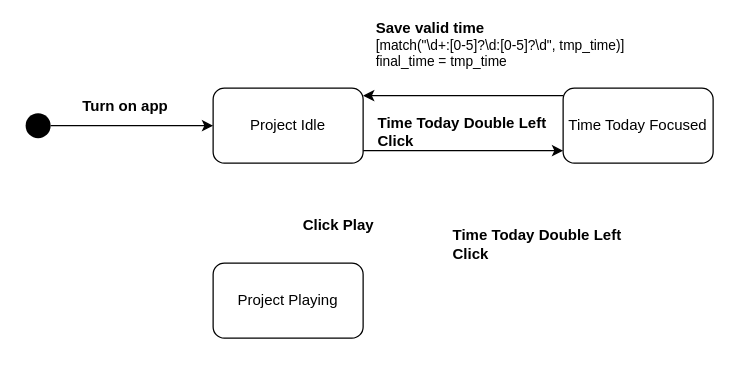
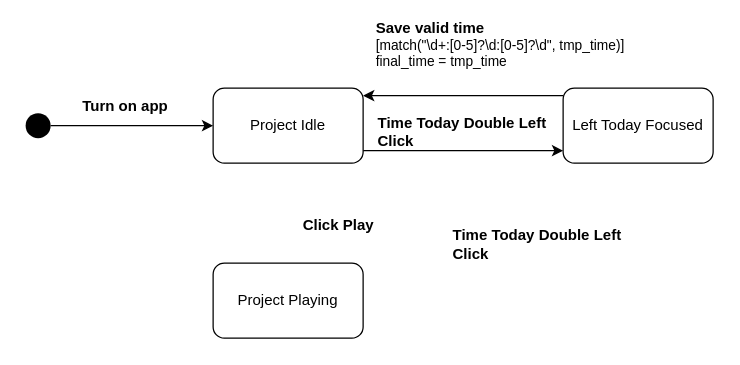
(638, 126) -> (638, 126)
